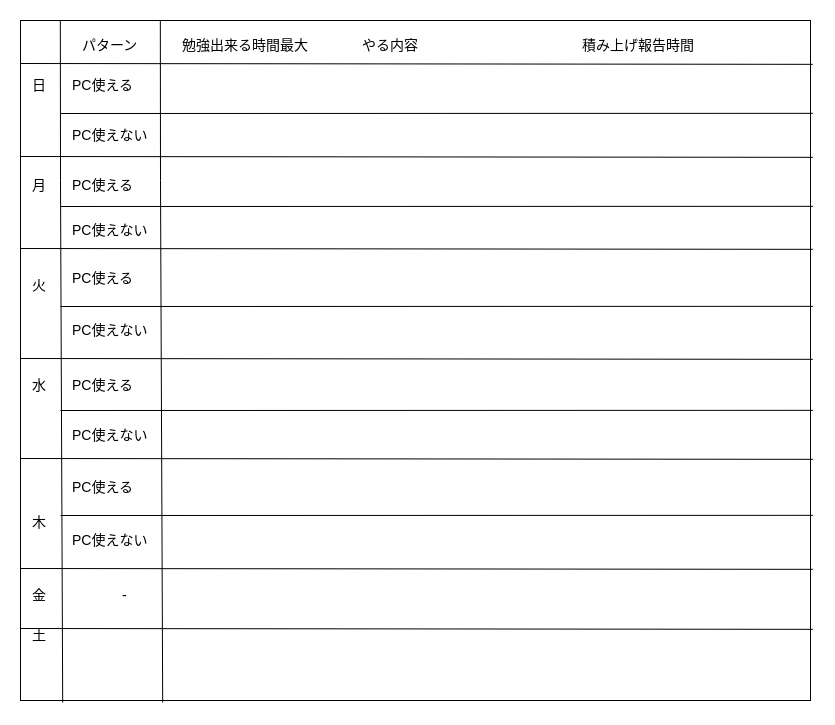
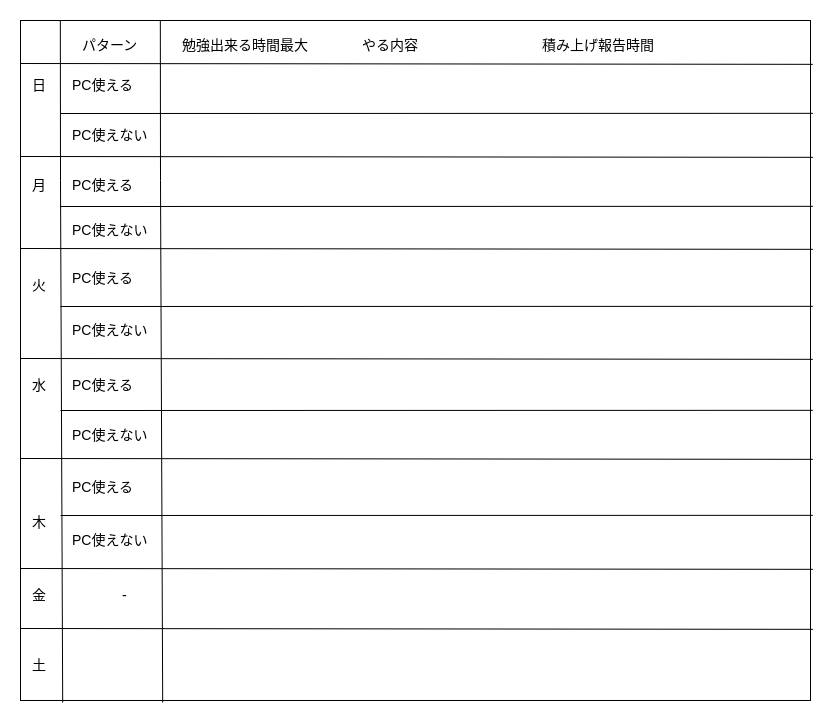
(666, 46) -> (626, 46)
(76, 636) -> (76, 666)
